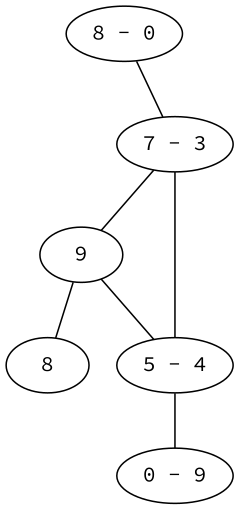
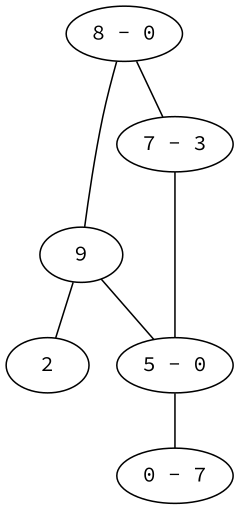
(127, 200) -> (98, 144)
(48, 365) -> (48, 365)
(175, 365) -> (175, 365)
(175, 476) -> (175, 476)
